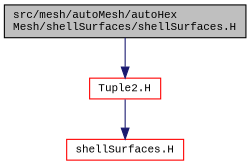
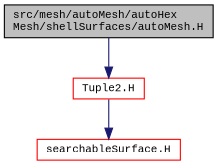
(125, 21) -> (109, 21)
(125, 150) -> (109, 150)
